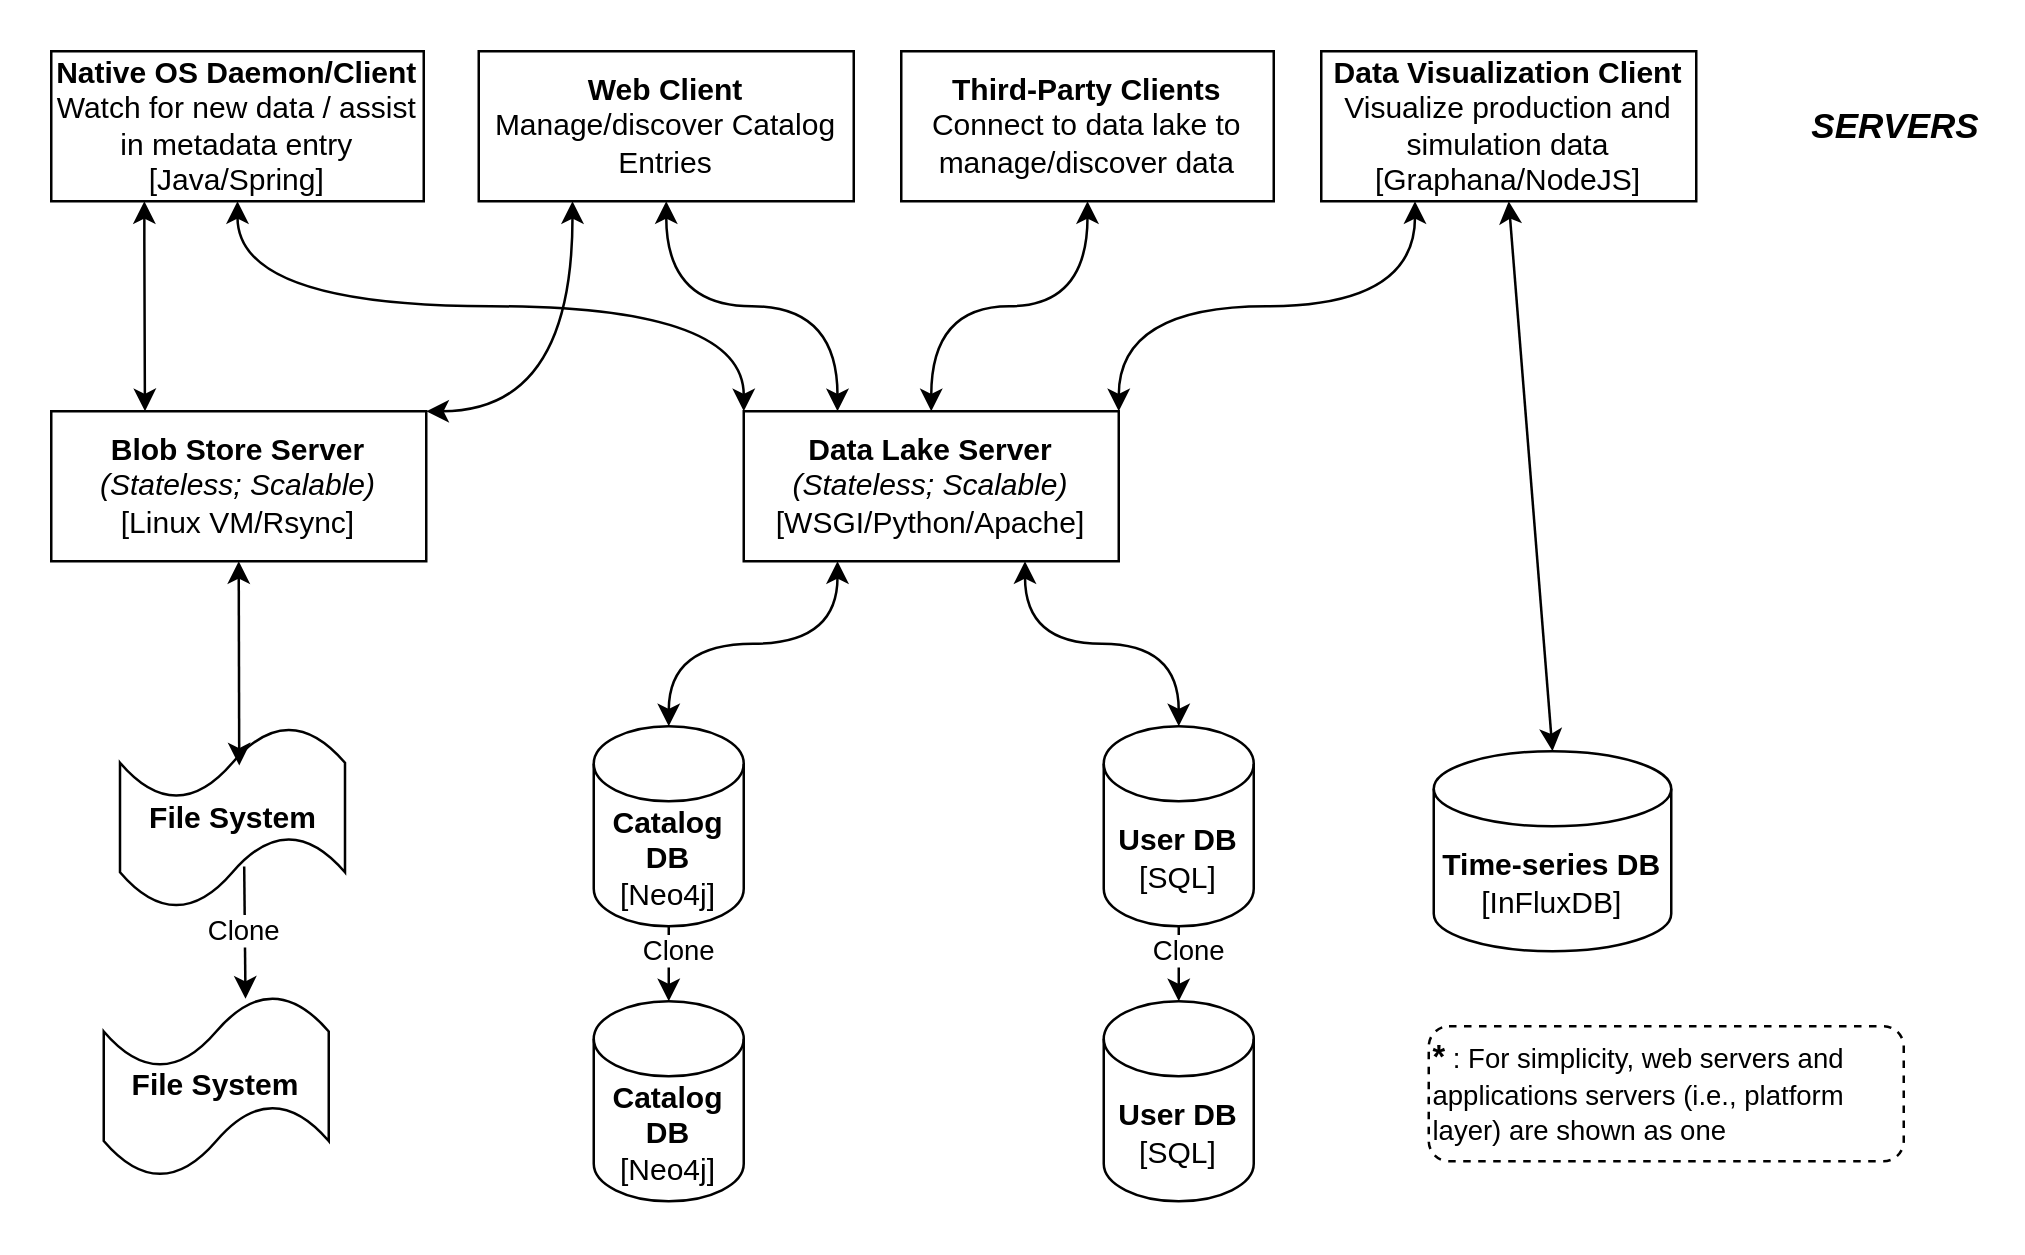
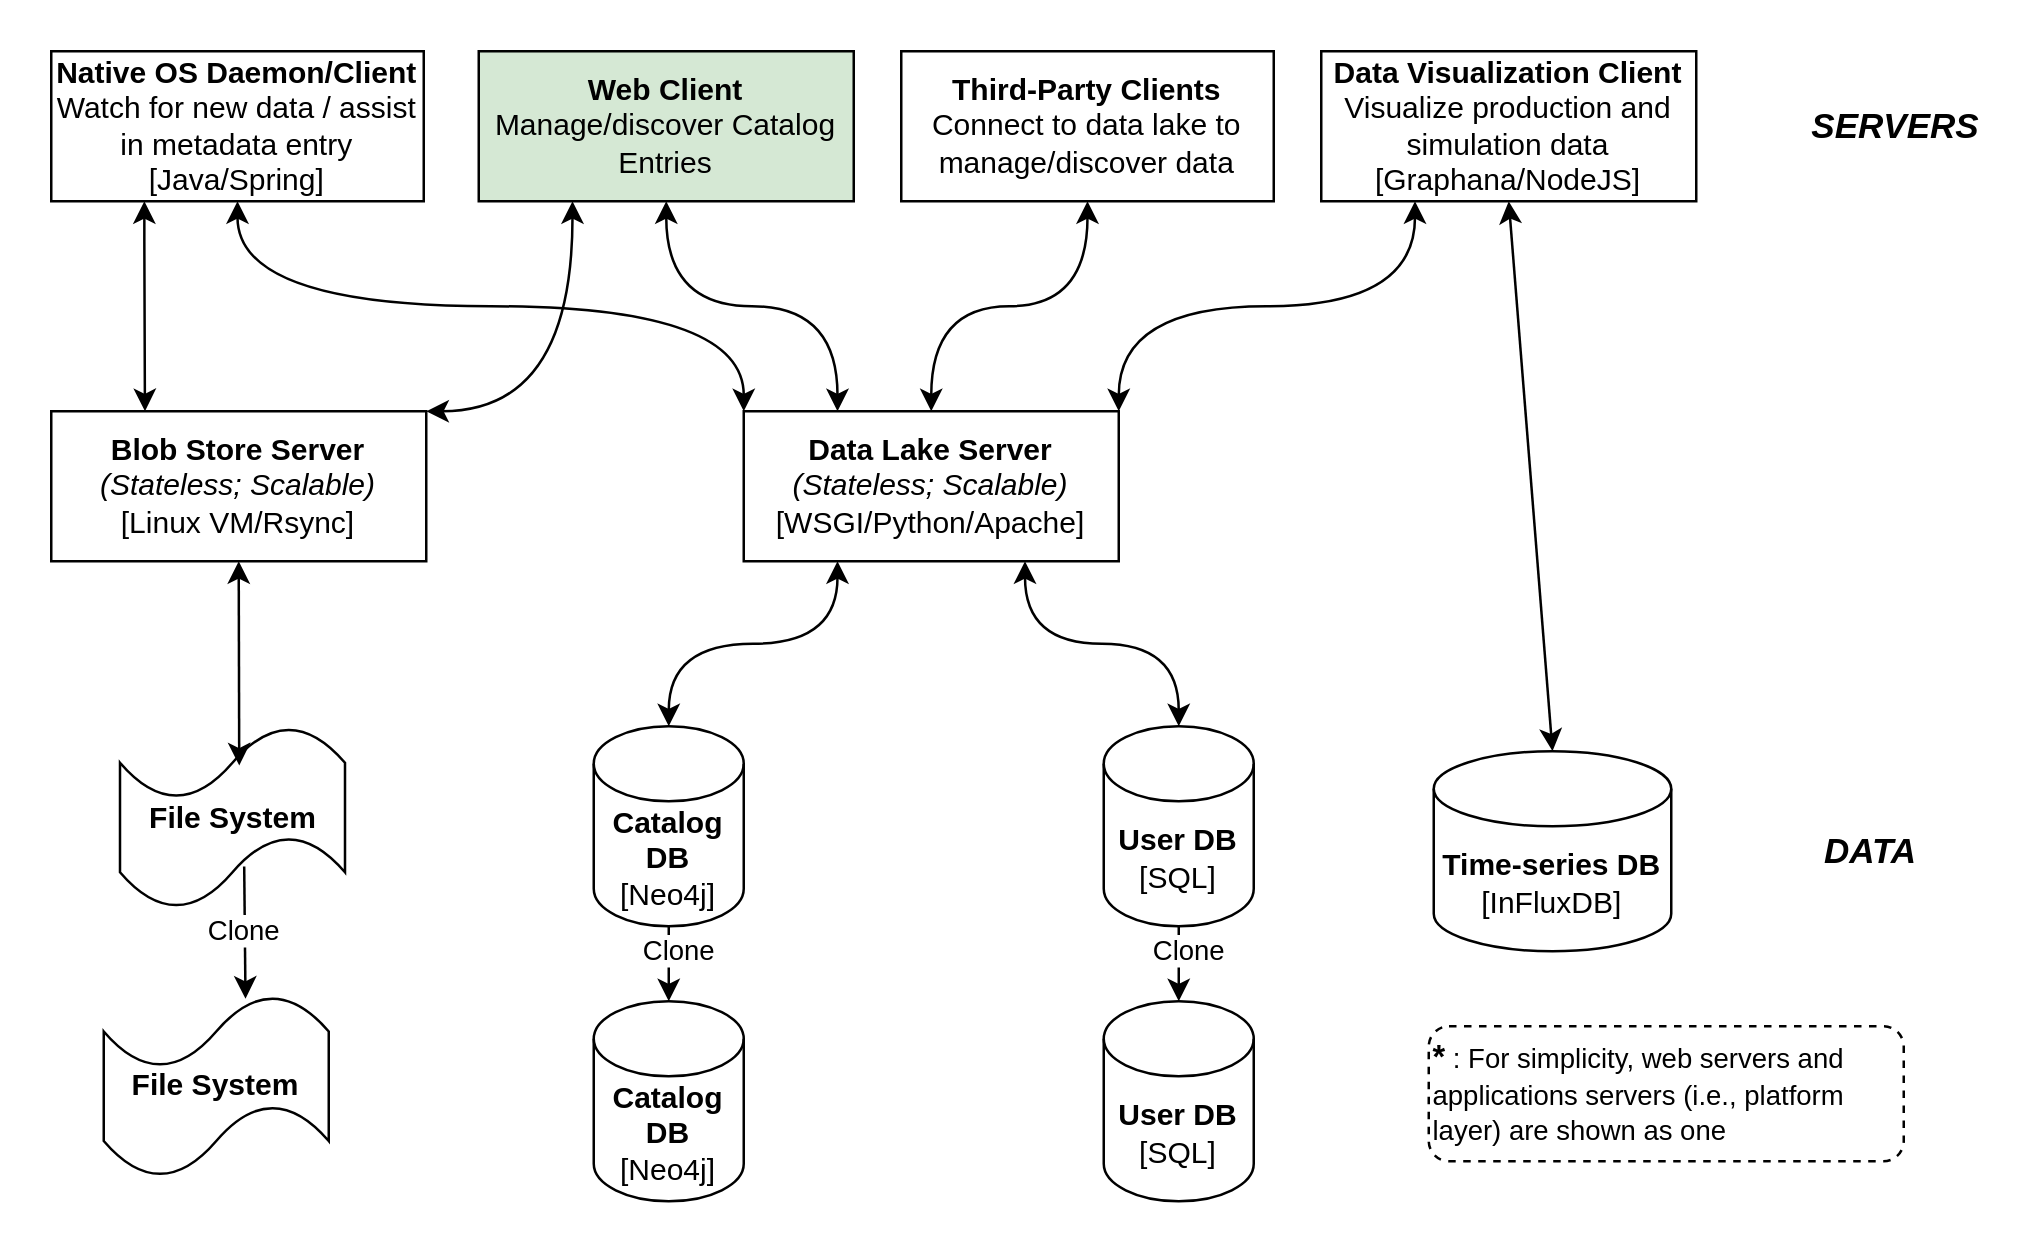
(666, 126) -> (666, 126)
none -> (1871, 851)
